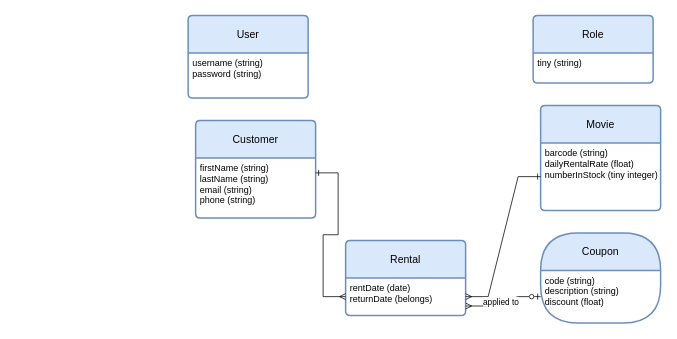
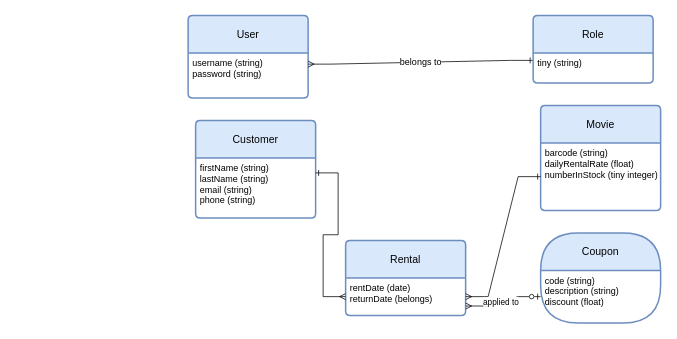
none -> (419, 62)
